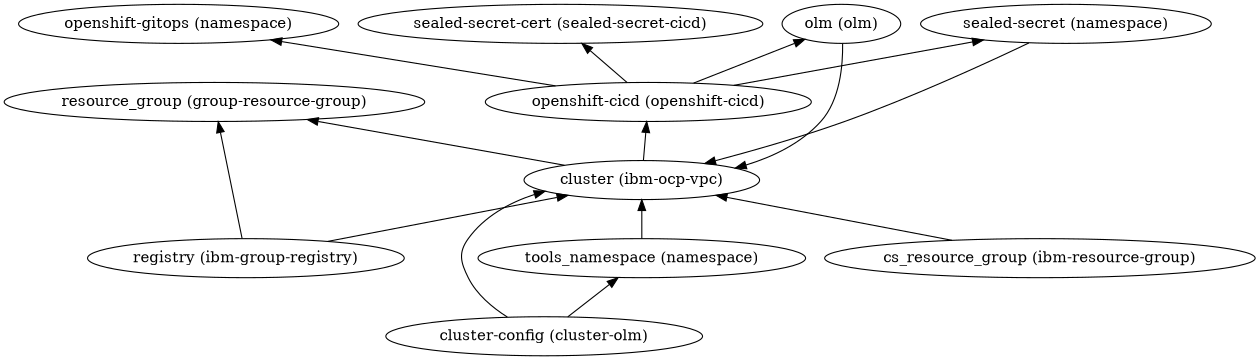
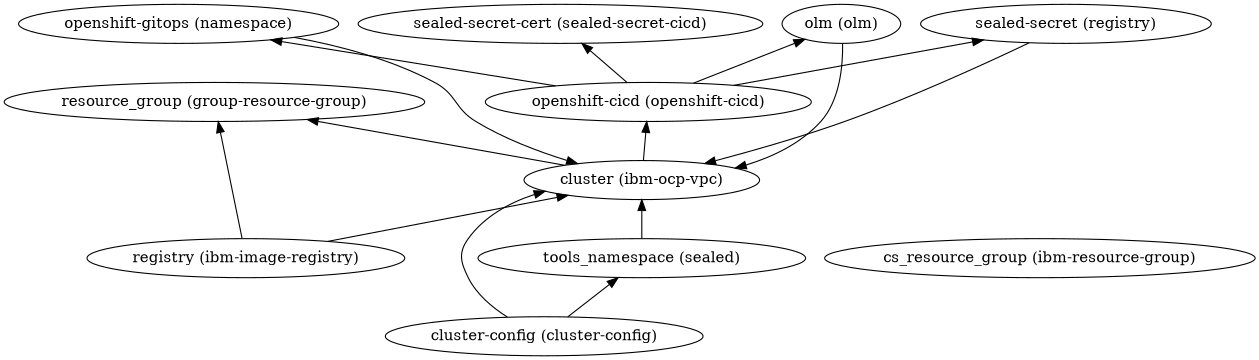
(1066, 24) -> (1066, 24)
(839, 219) -> (438, 85)
(246, 258) -> (246, 258)
(642, 258) -> (642, 258)
(544, 336) -> (544, 336)
